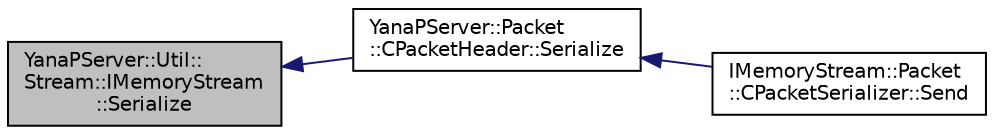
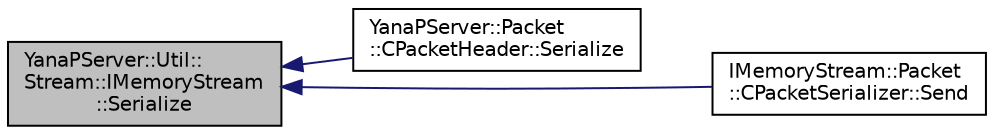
(687, 64) -> (507, 89)
